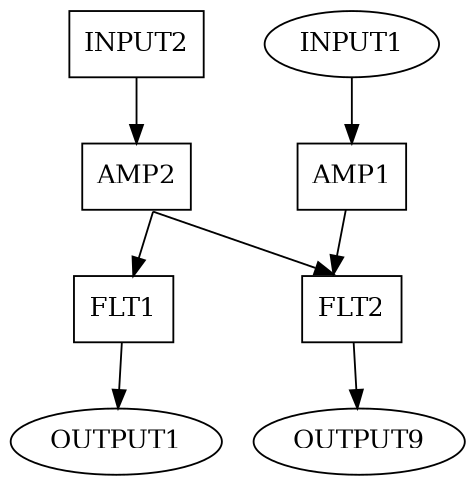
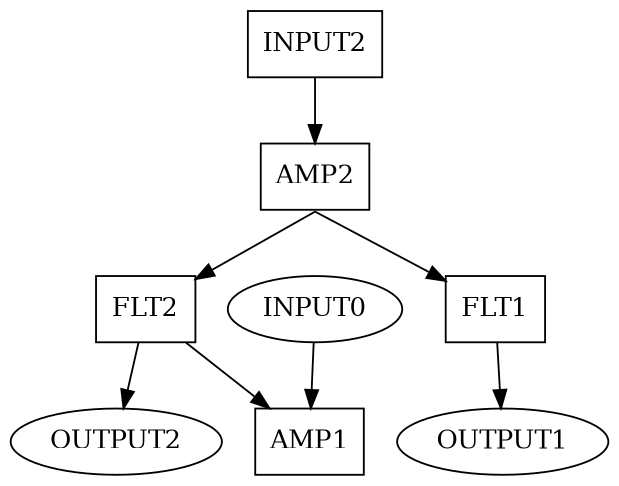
(352, 44) -> (315, 309)
(341, 233) -> (220, 370)
(359, 442) -> (116, 442)
